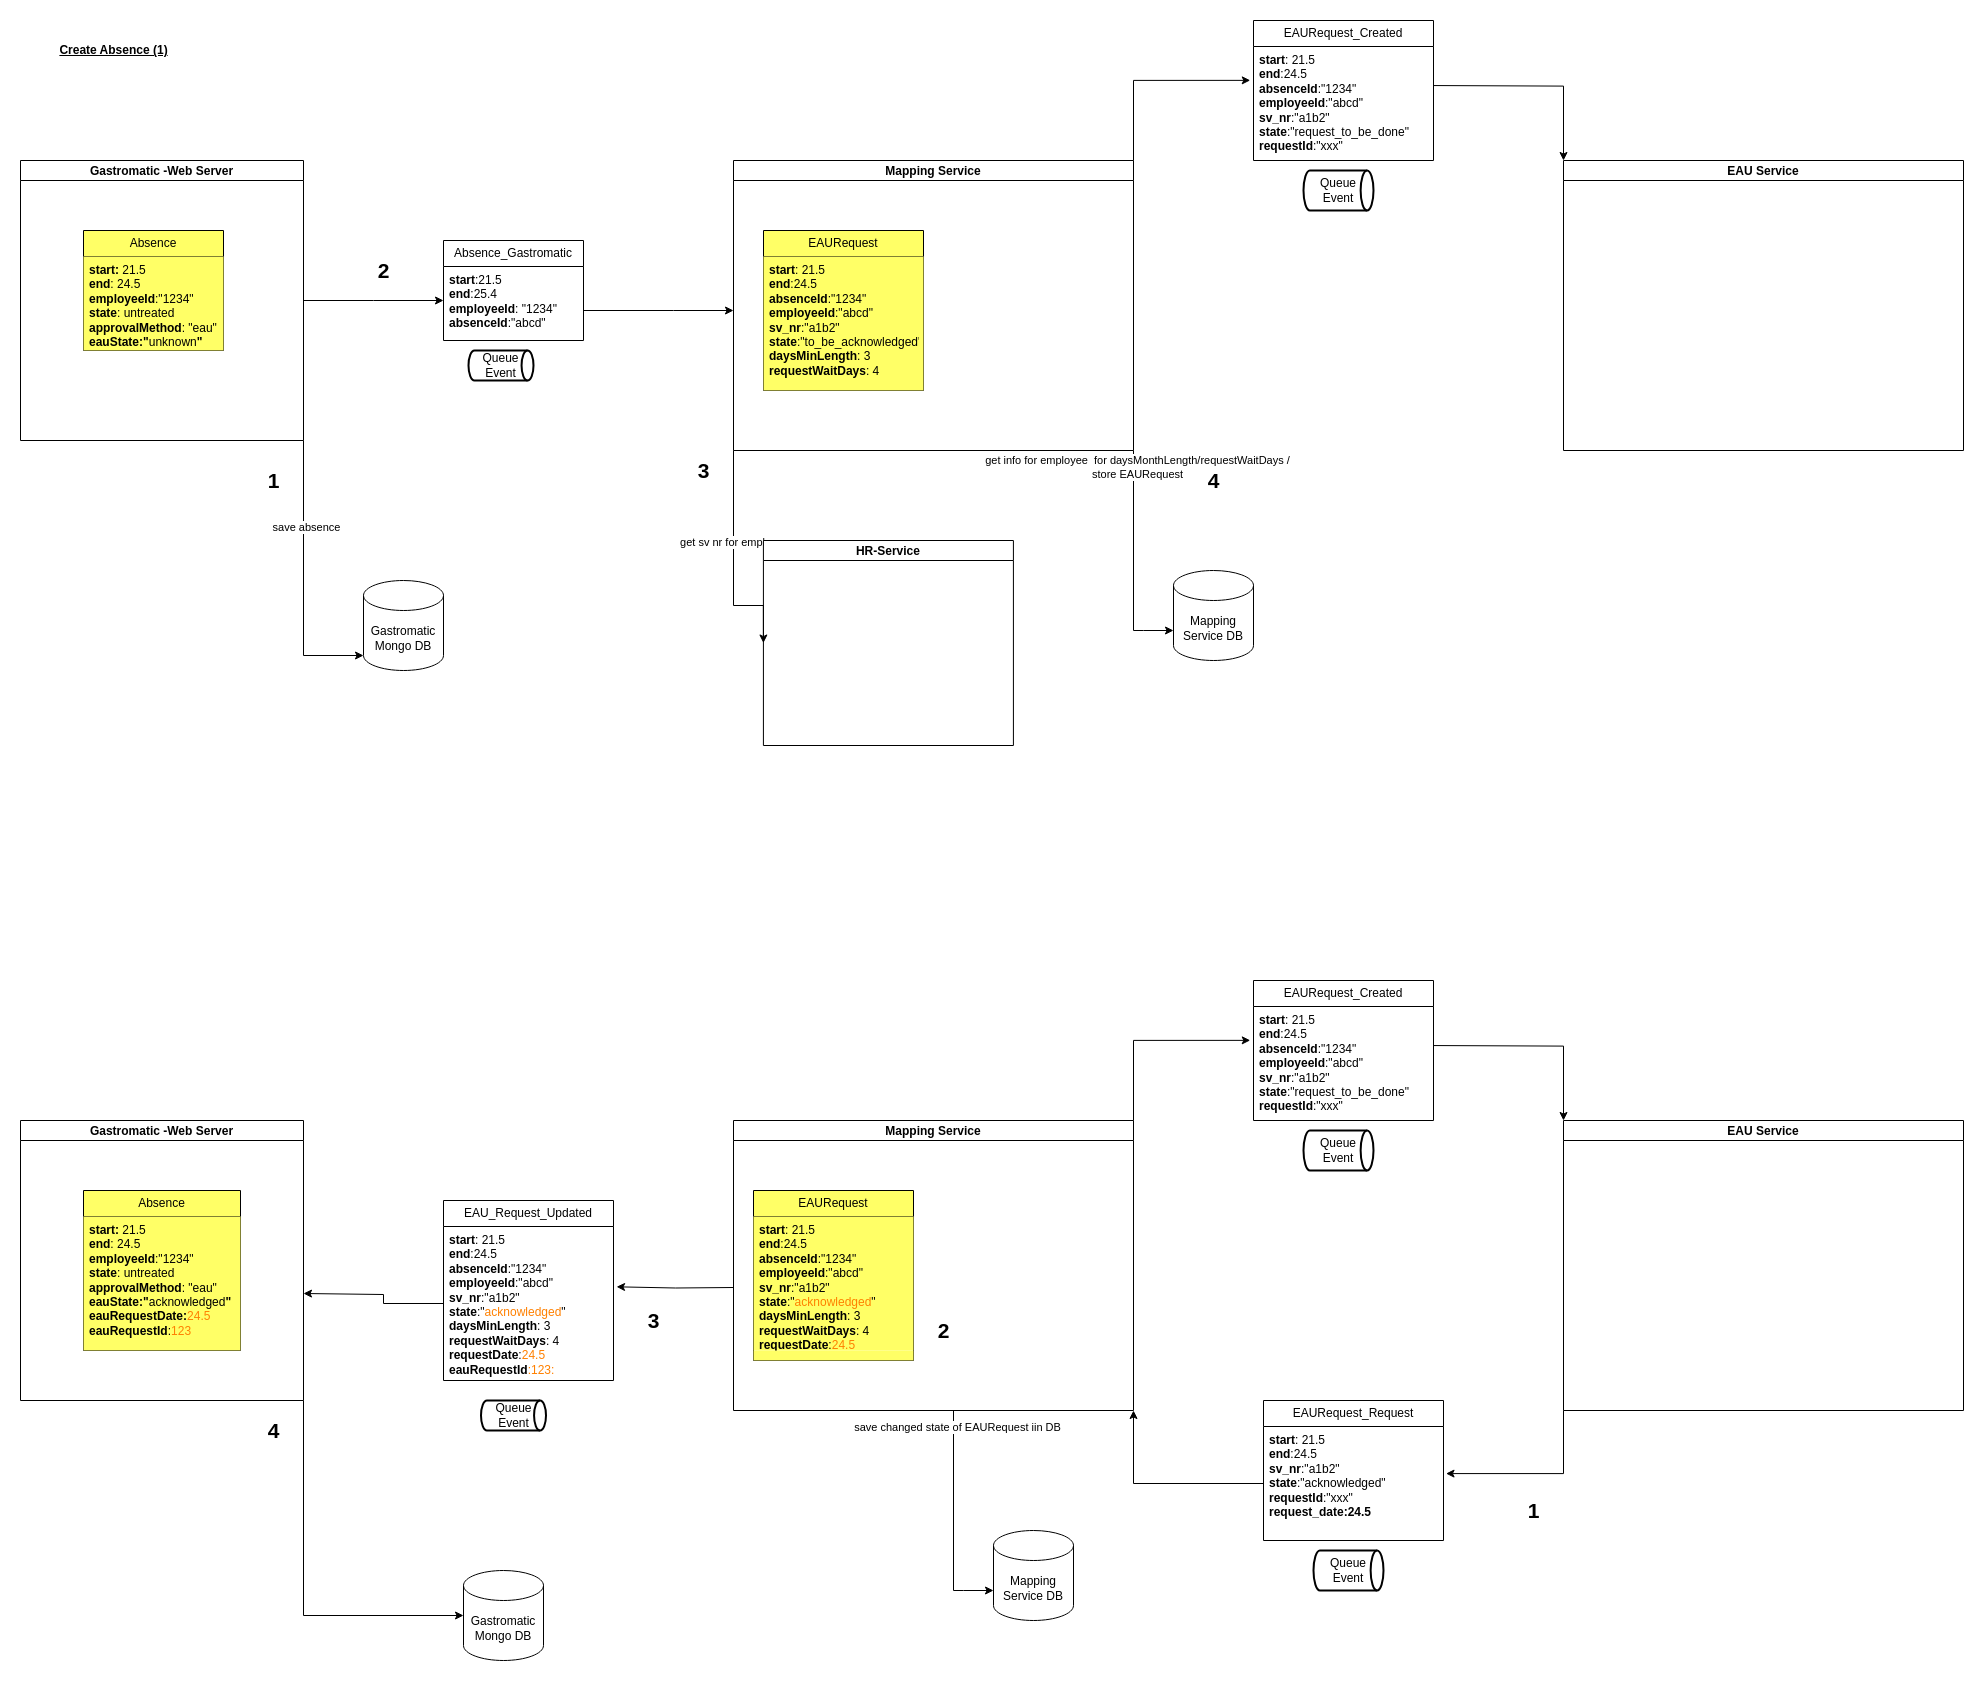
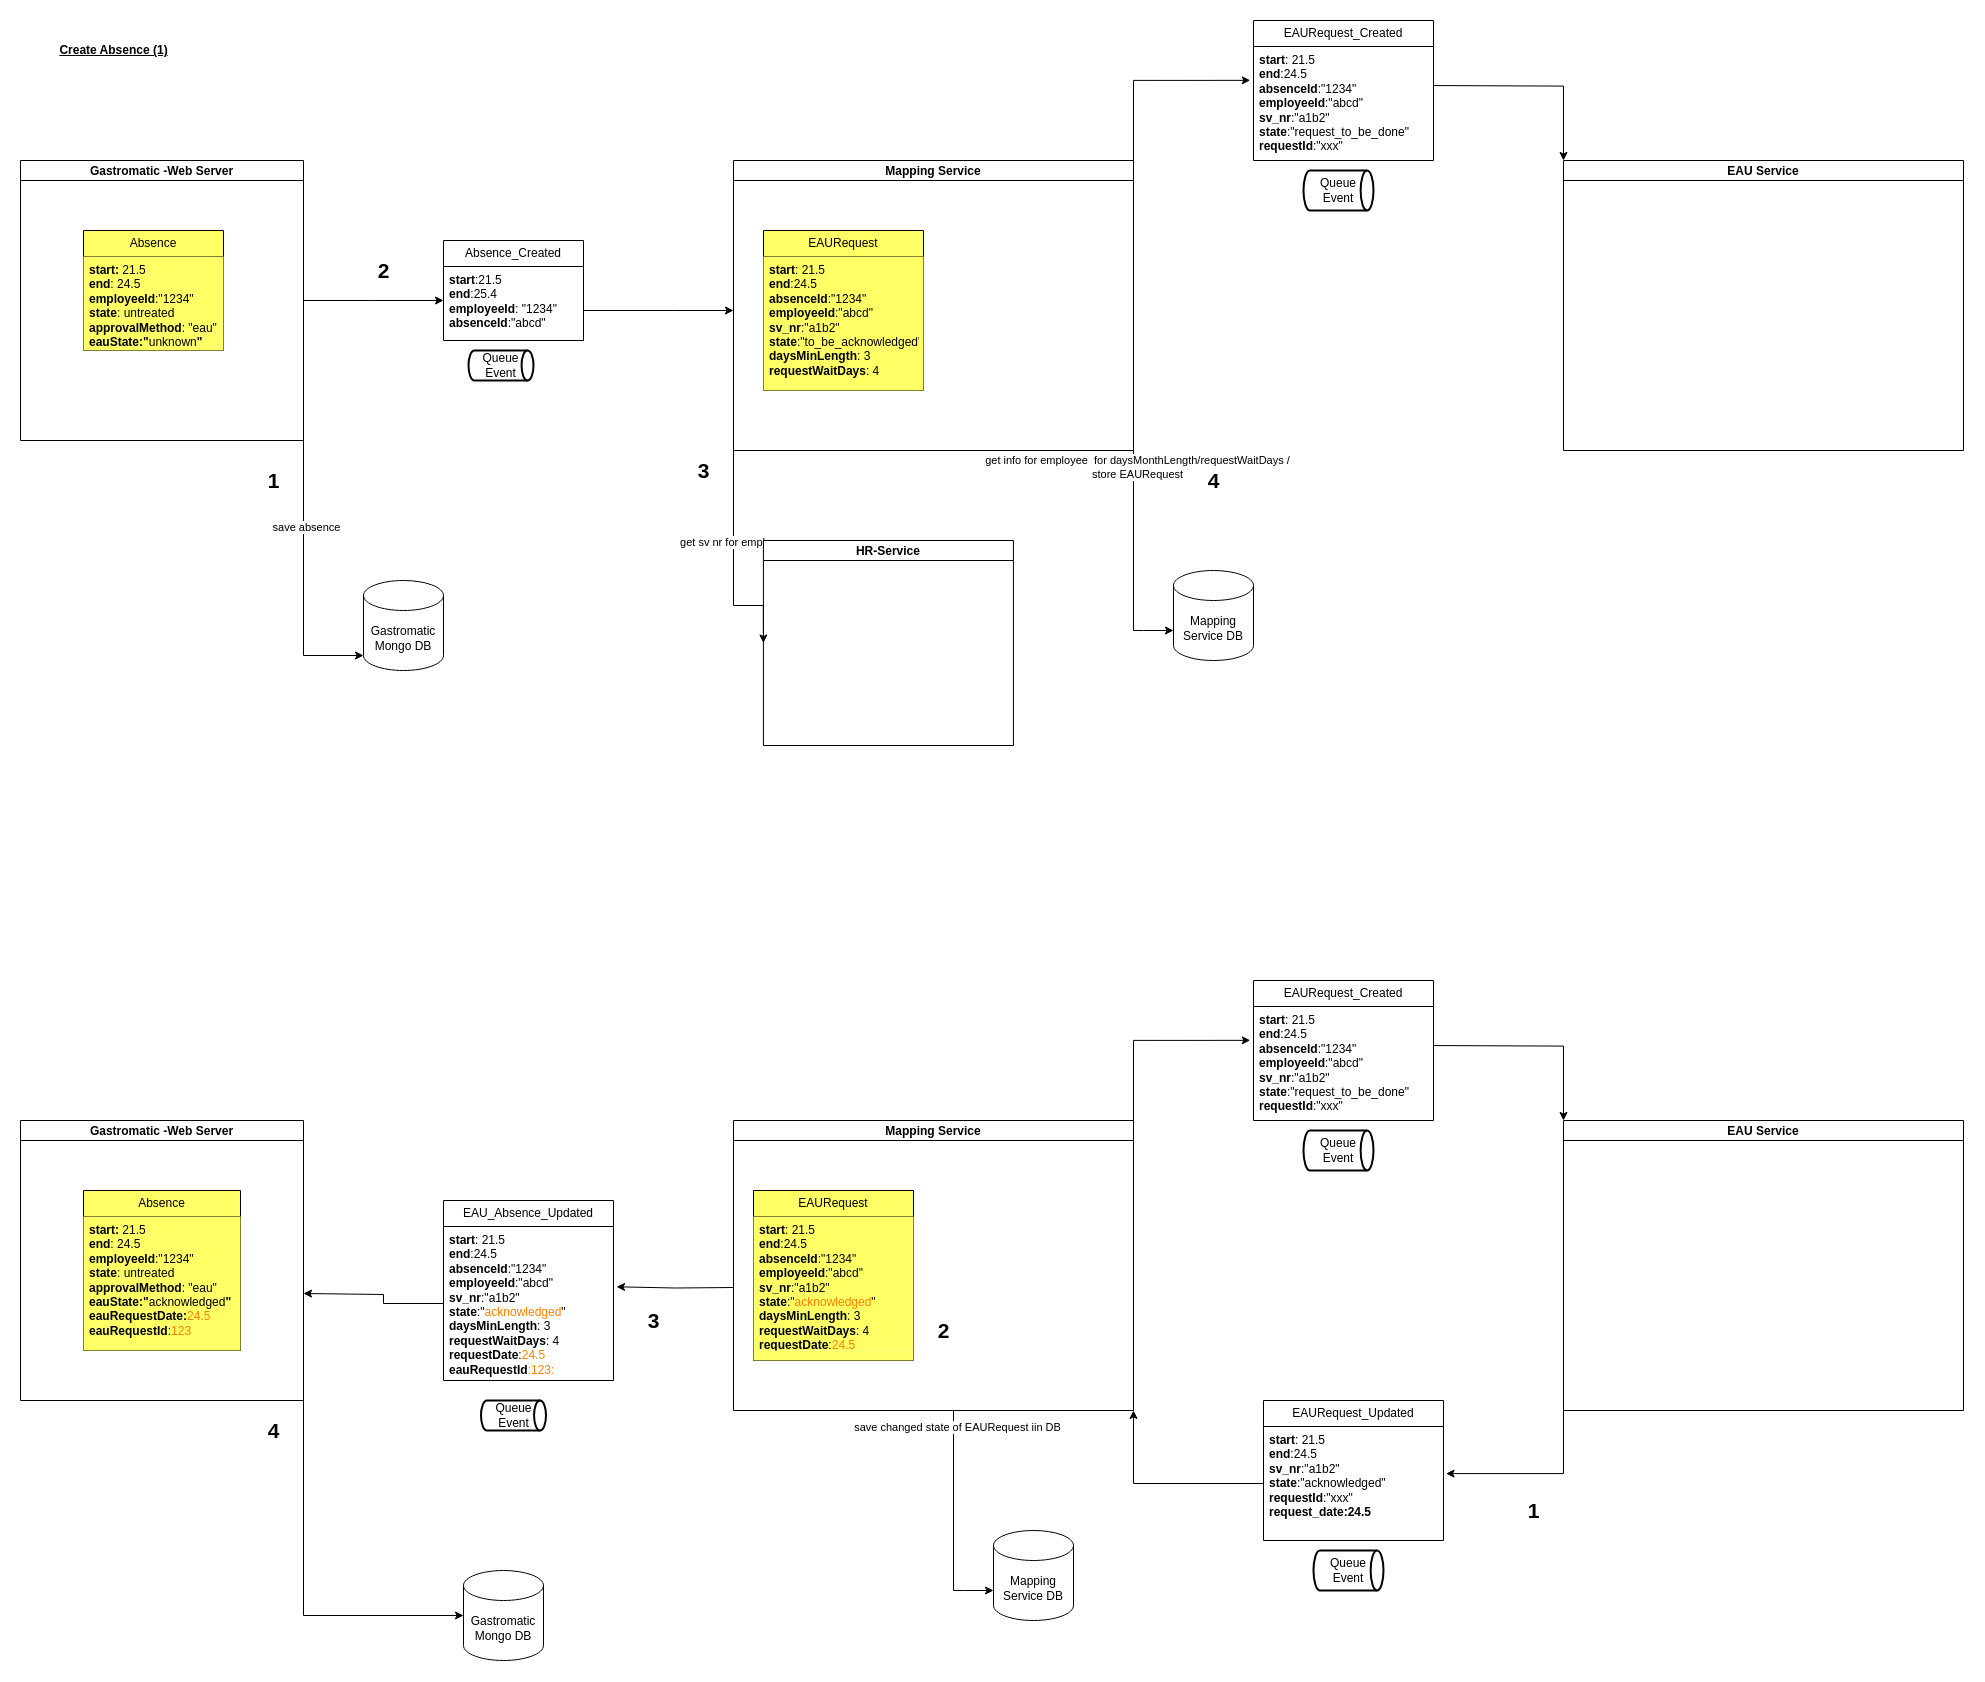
(514, 254) -> (514, 254)
(529, 1214) -> (529, 1214)
(1354, 1414) -> (1354, 1414)
